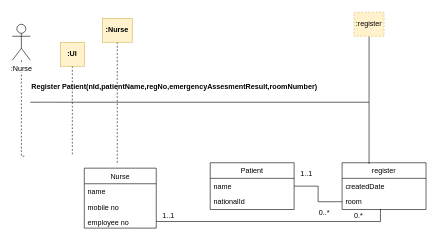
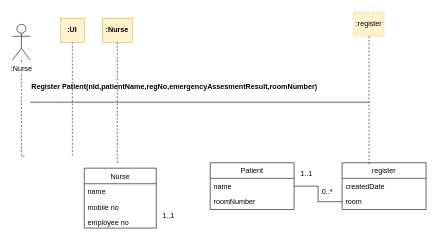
(72, 54) -> (72, 30)
(369, 98) -> (369, 98)
(232, 202) -> (234, 202)
(324, 213) -> (327, 192)
(275, 222) -> none
